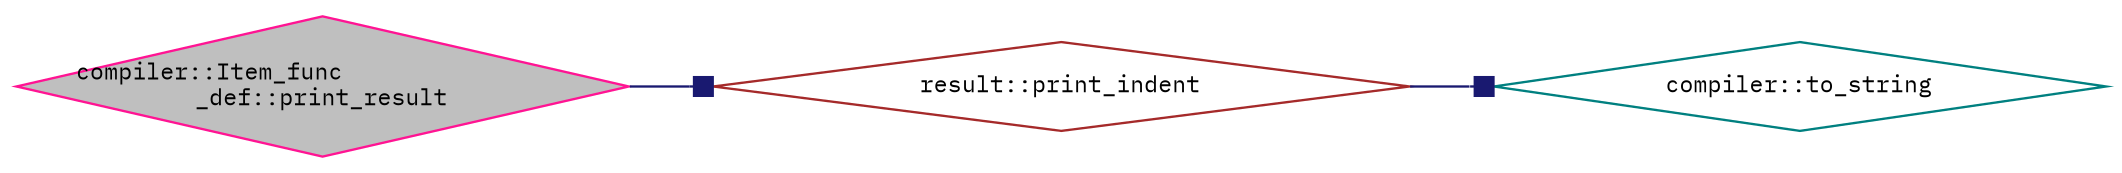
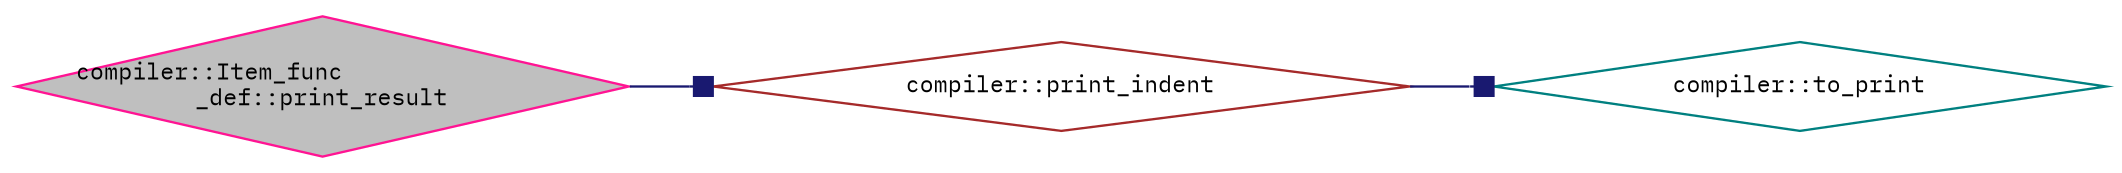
(1061, 86) -> (1061, 86)
(1800, 86) -> (1800, 86)
